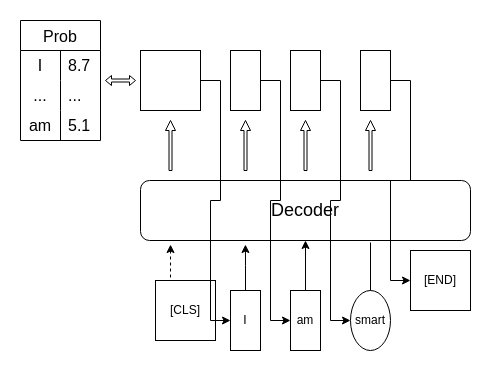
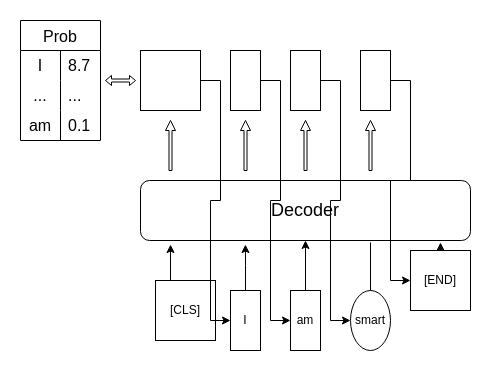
(80, 126) -> (80, 126)
none -> (441, 251)
(171, 267) -> (171, 267)
